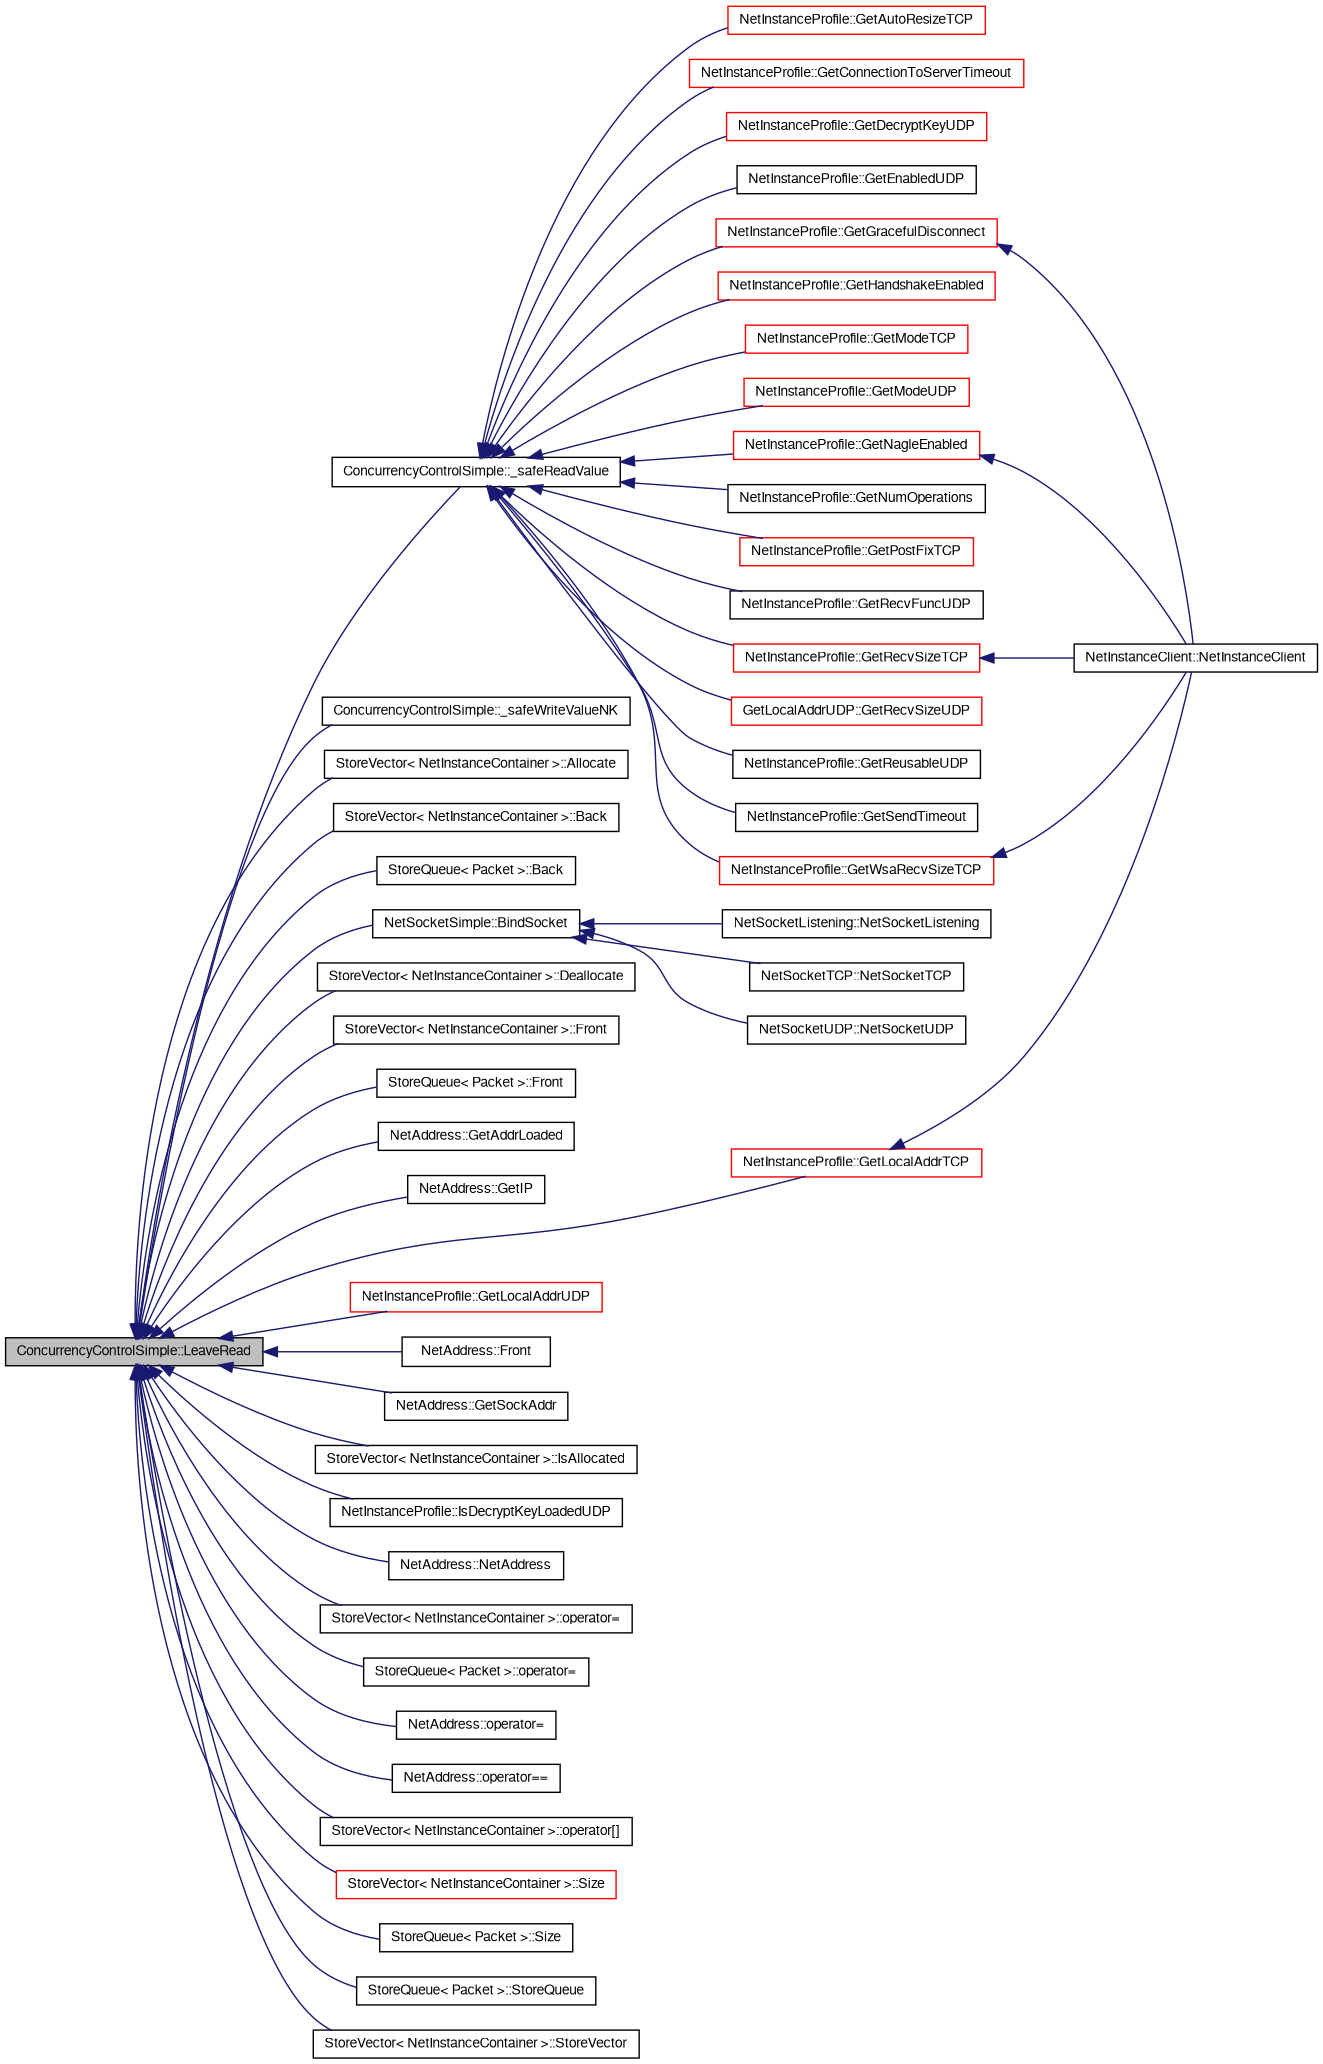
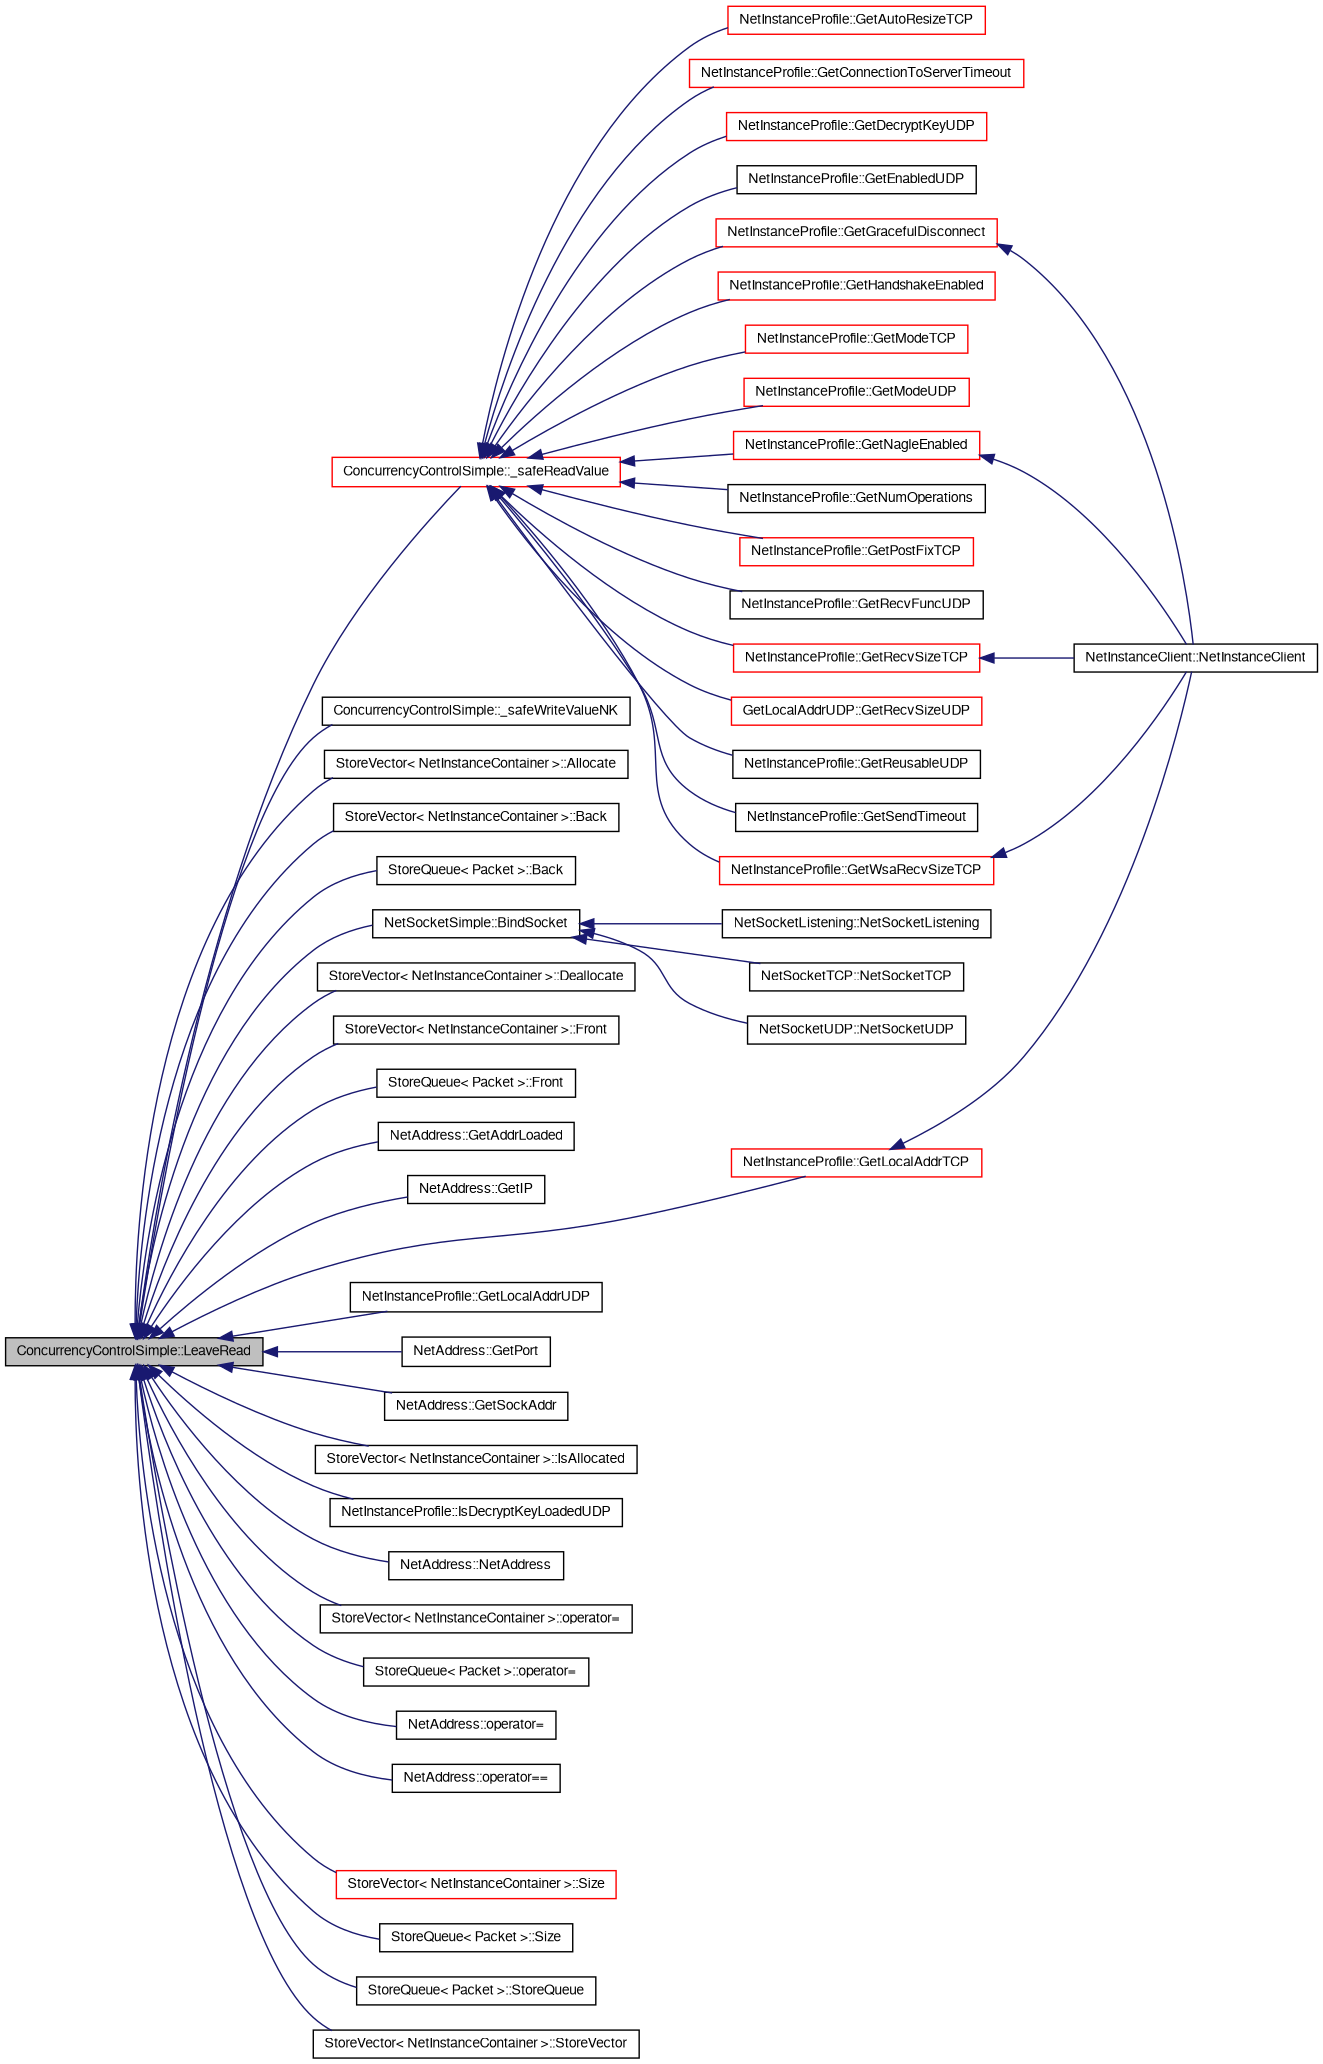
(476, 472) -> (476, 472)
(476, 1297) -> (476, 1297)
(476, 1352) -> (476, 1352)
(476, 1831) -> none
